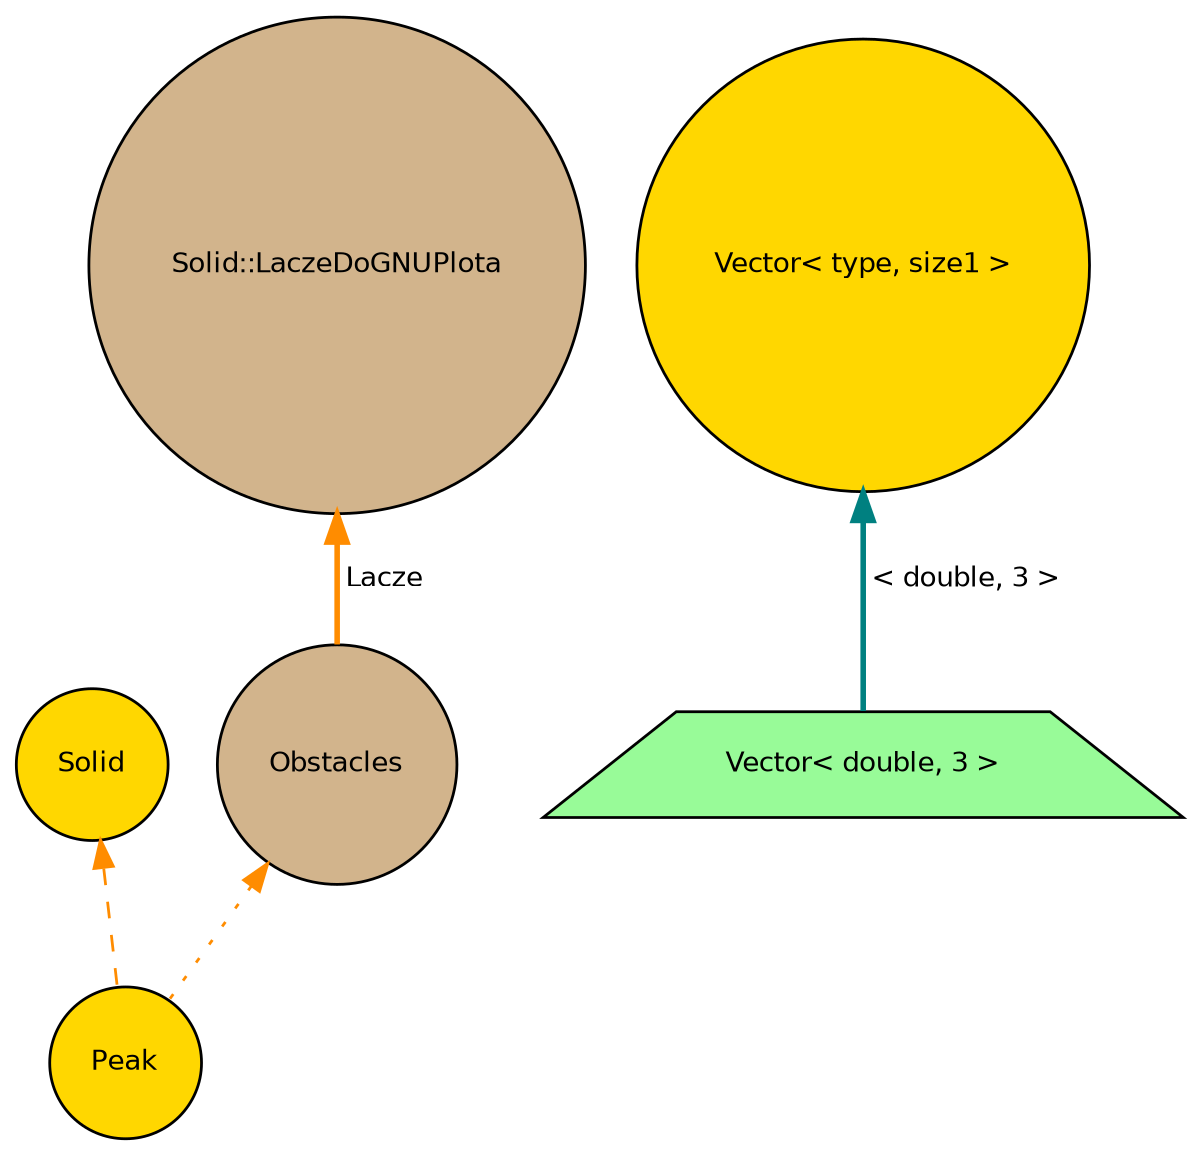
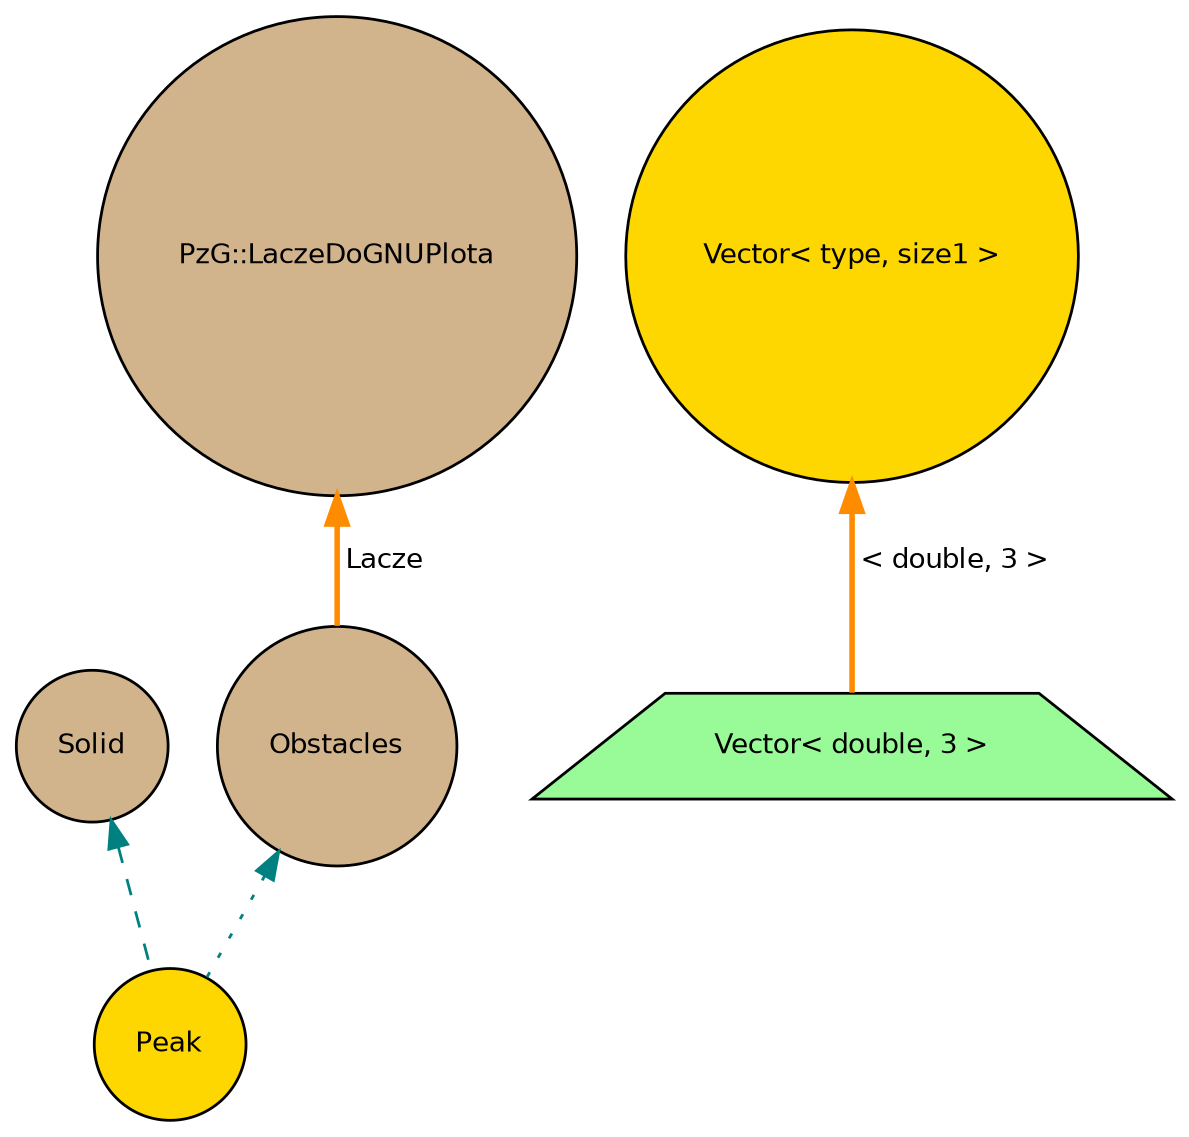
(337, 265) -> (337, 256)
(863, 616) -> (852, 602)
(92, 765) -> (92, 746)
(111, 928) -> (135, 909)
(210, 943) -> (236, 927)
